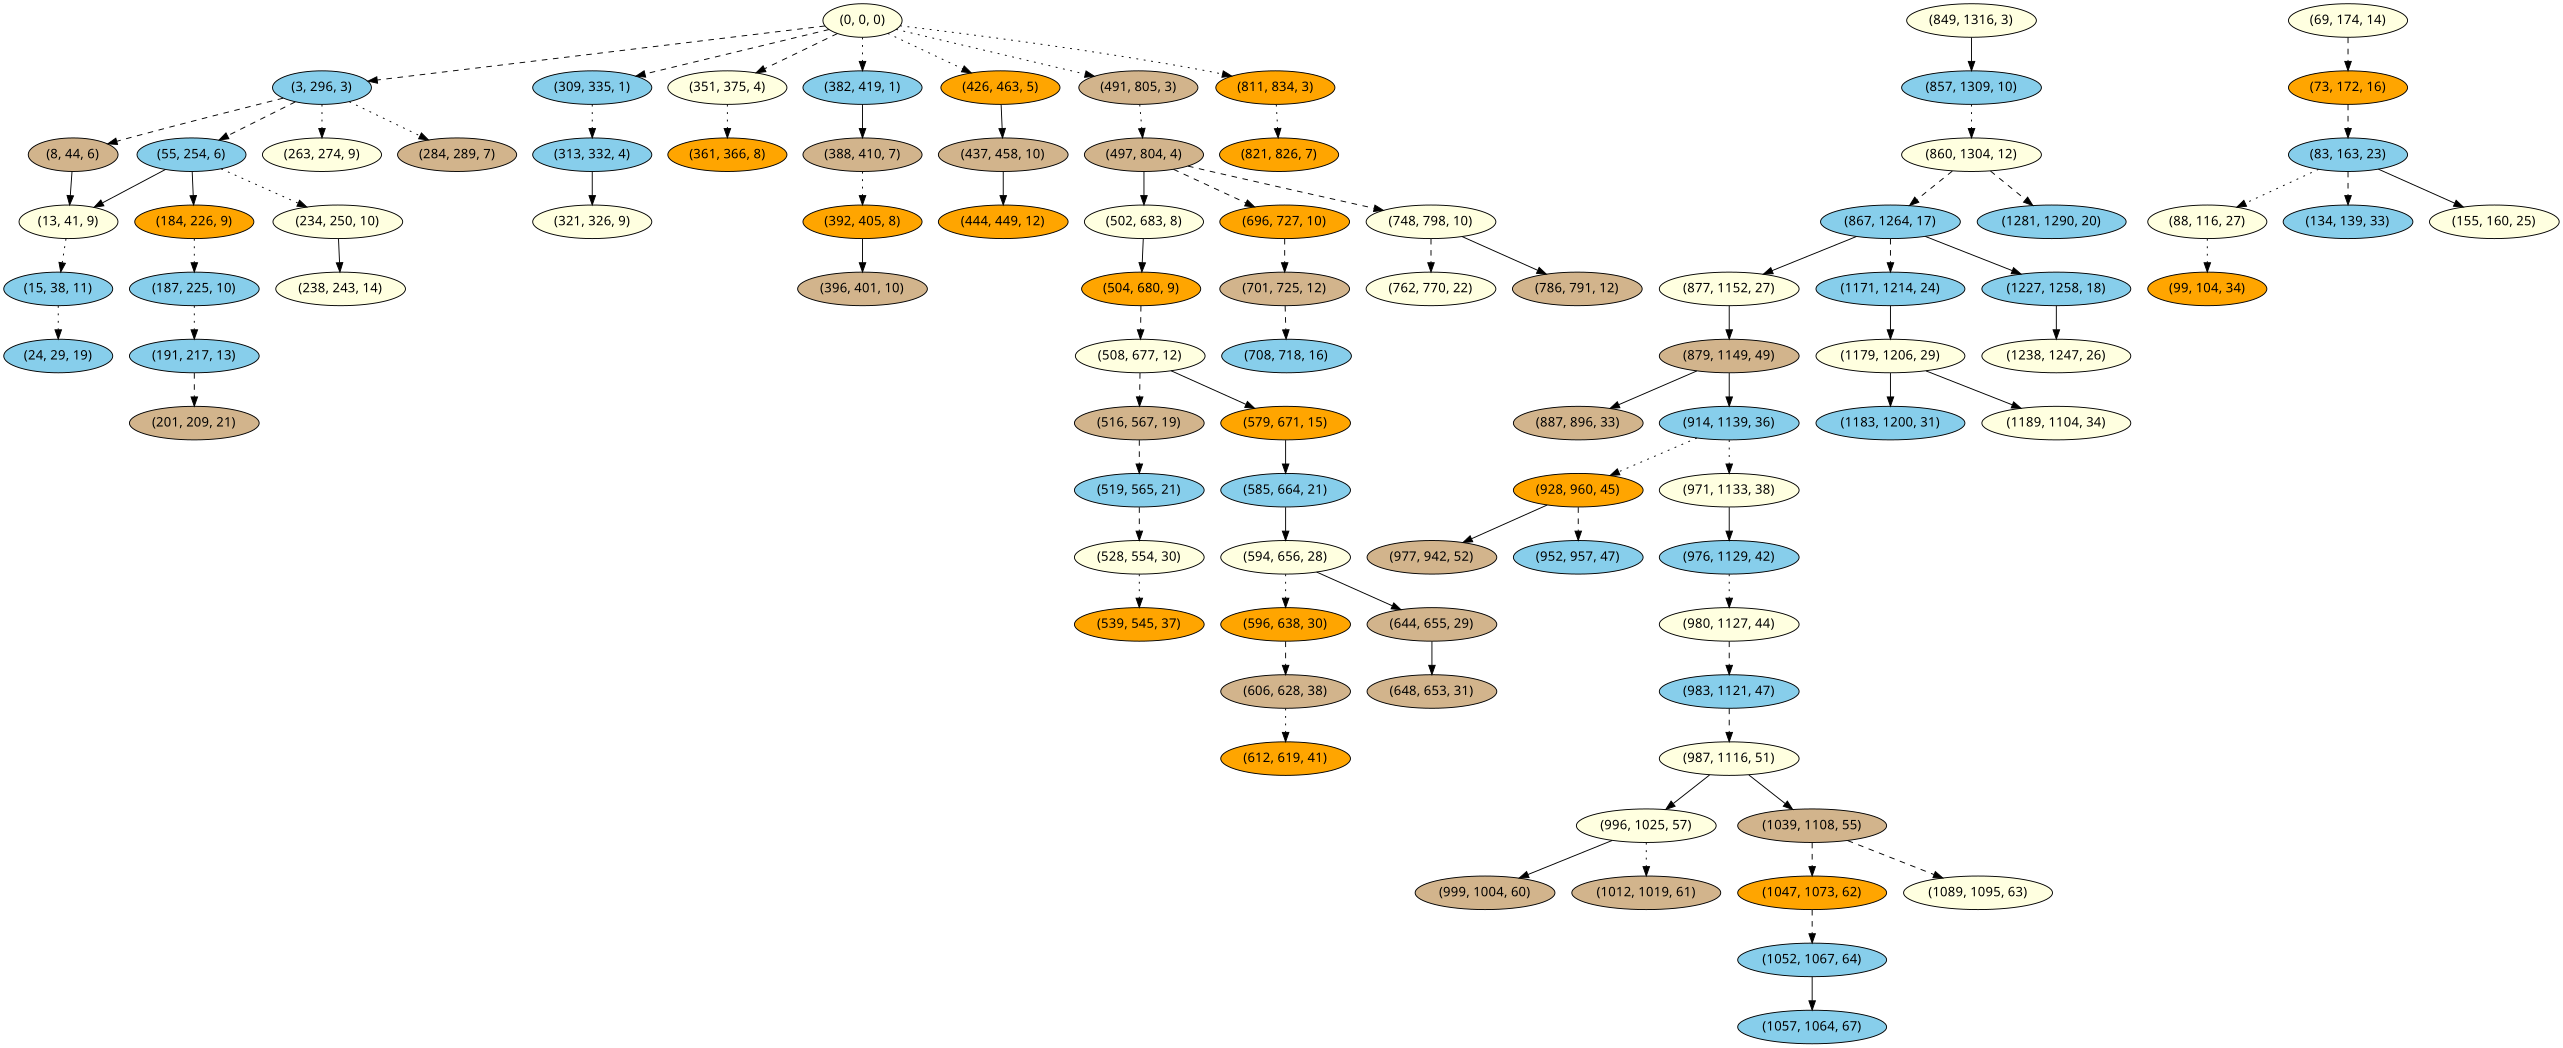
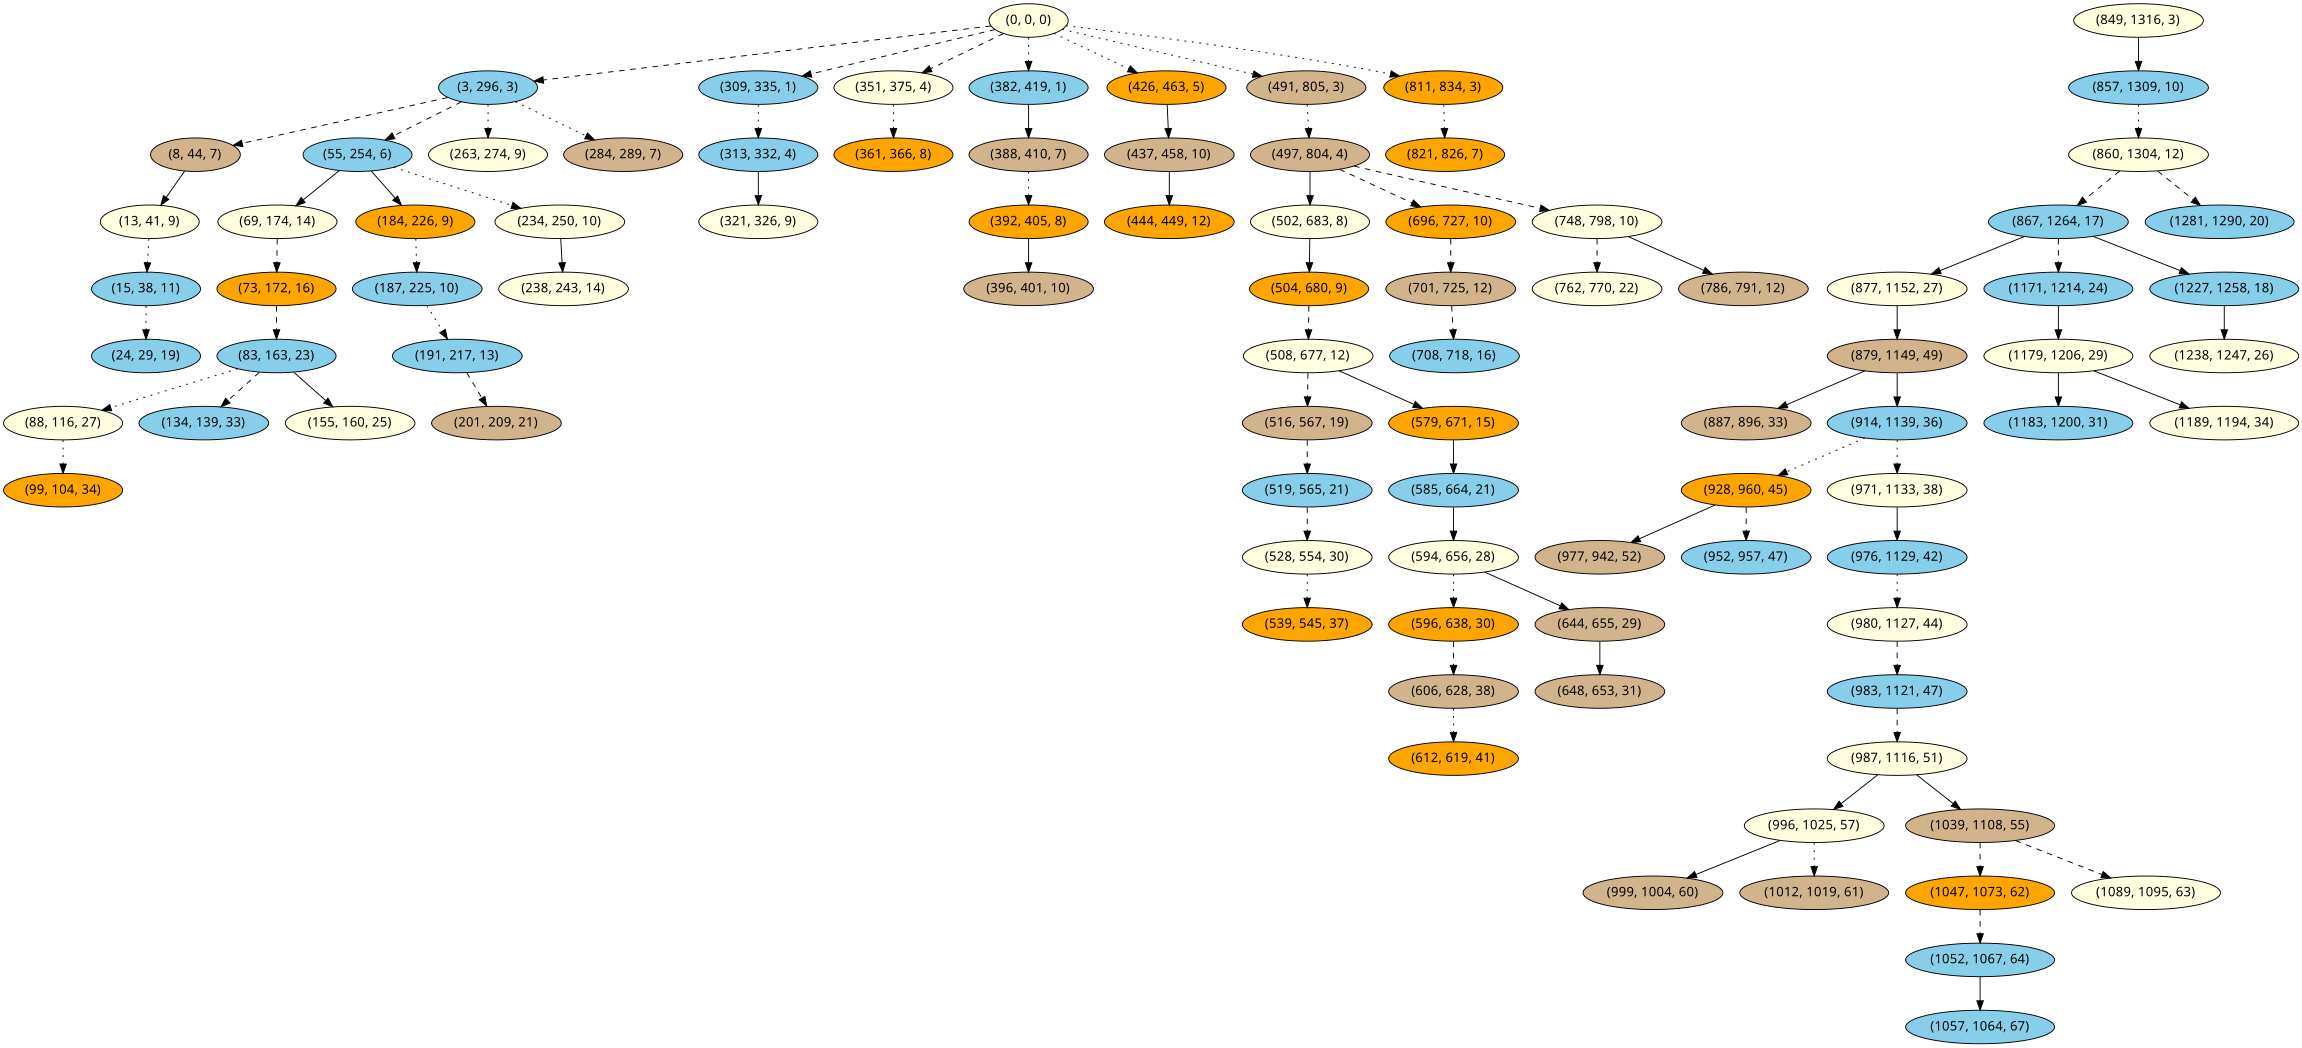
(73, 155) -> (195, 155)
(134, 186) -> (321, 185)
(2056, 423) -> (2224, 423)
